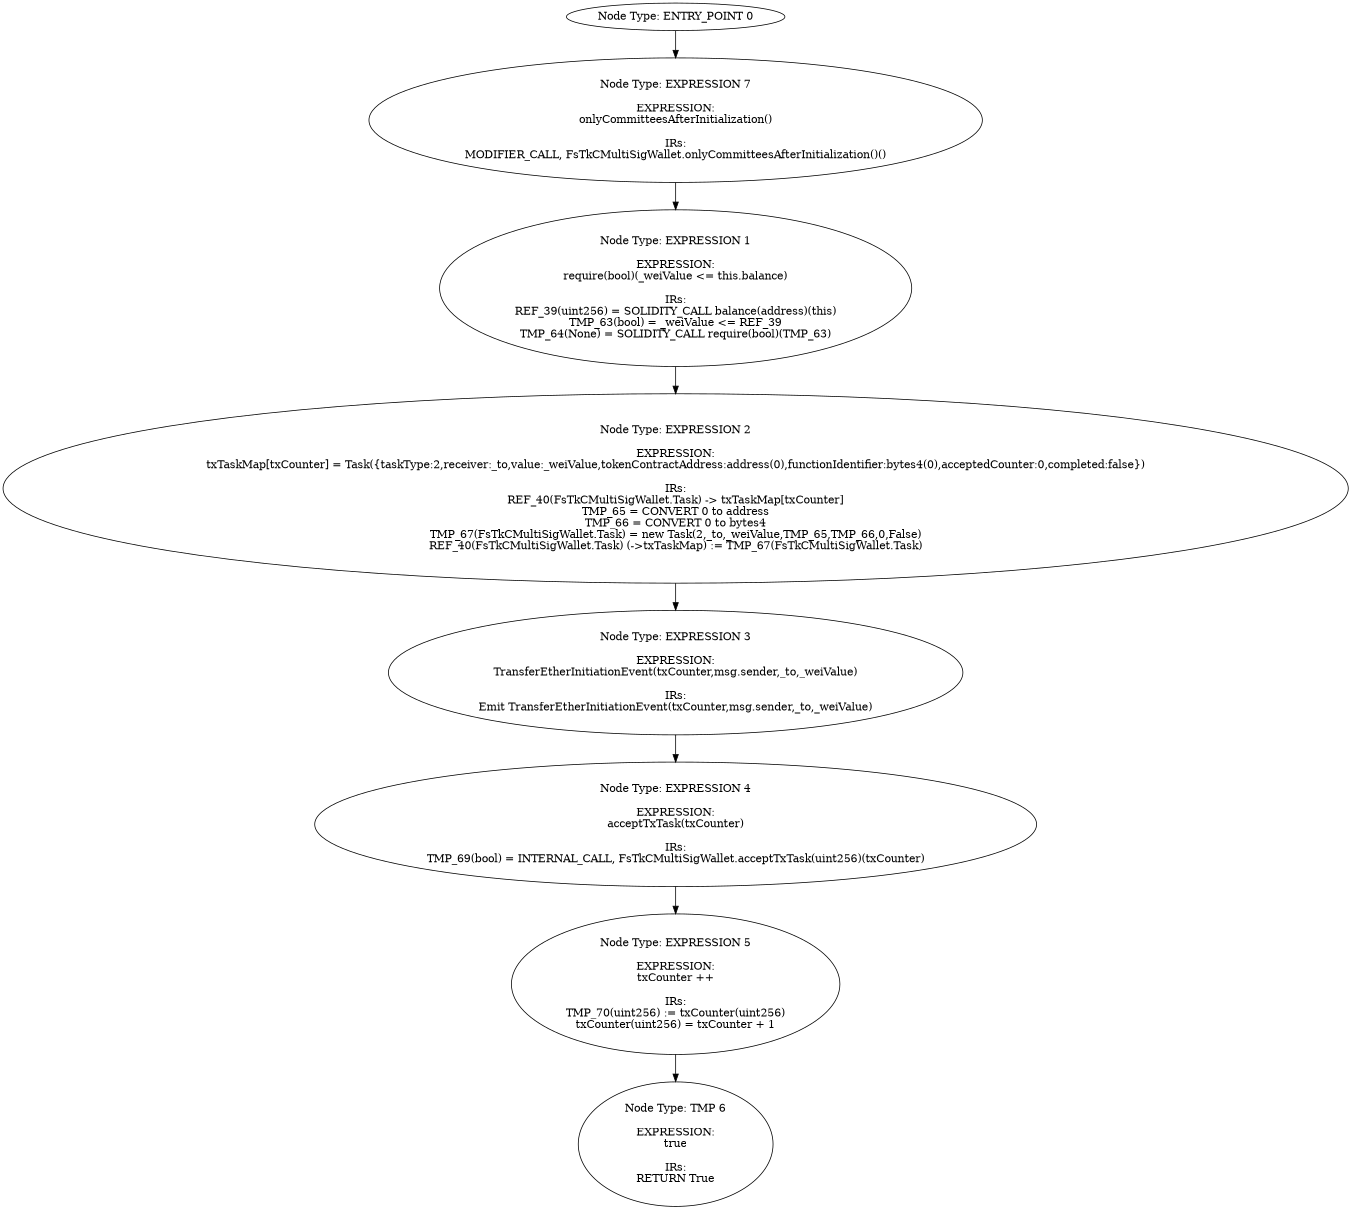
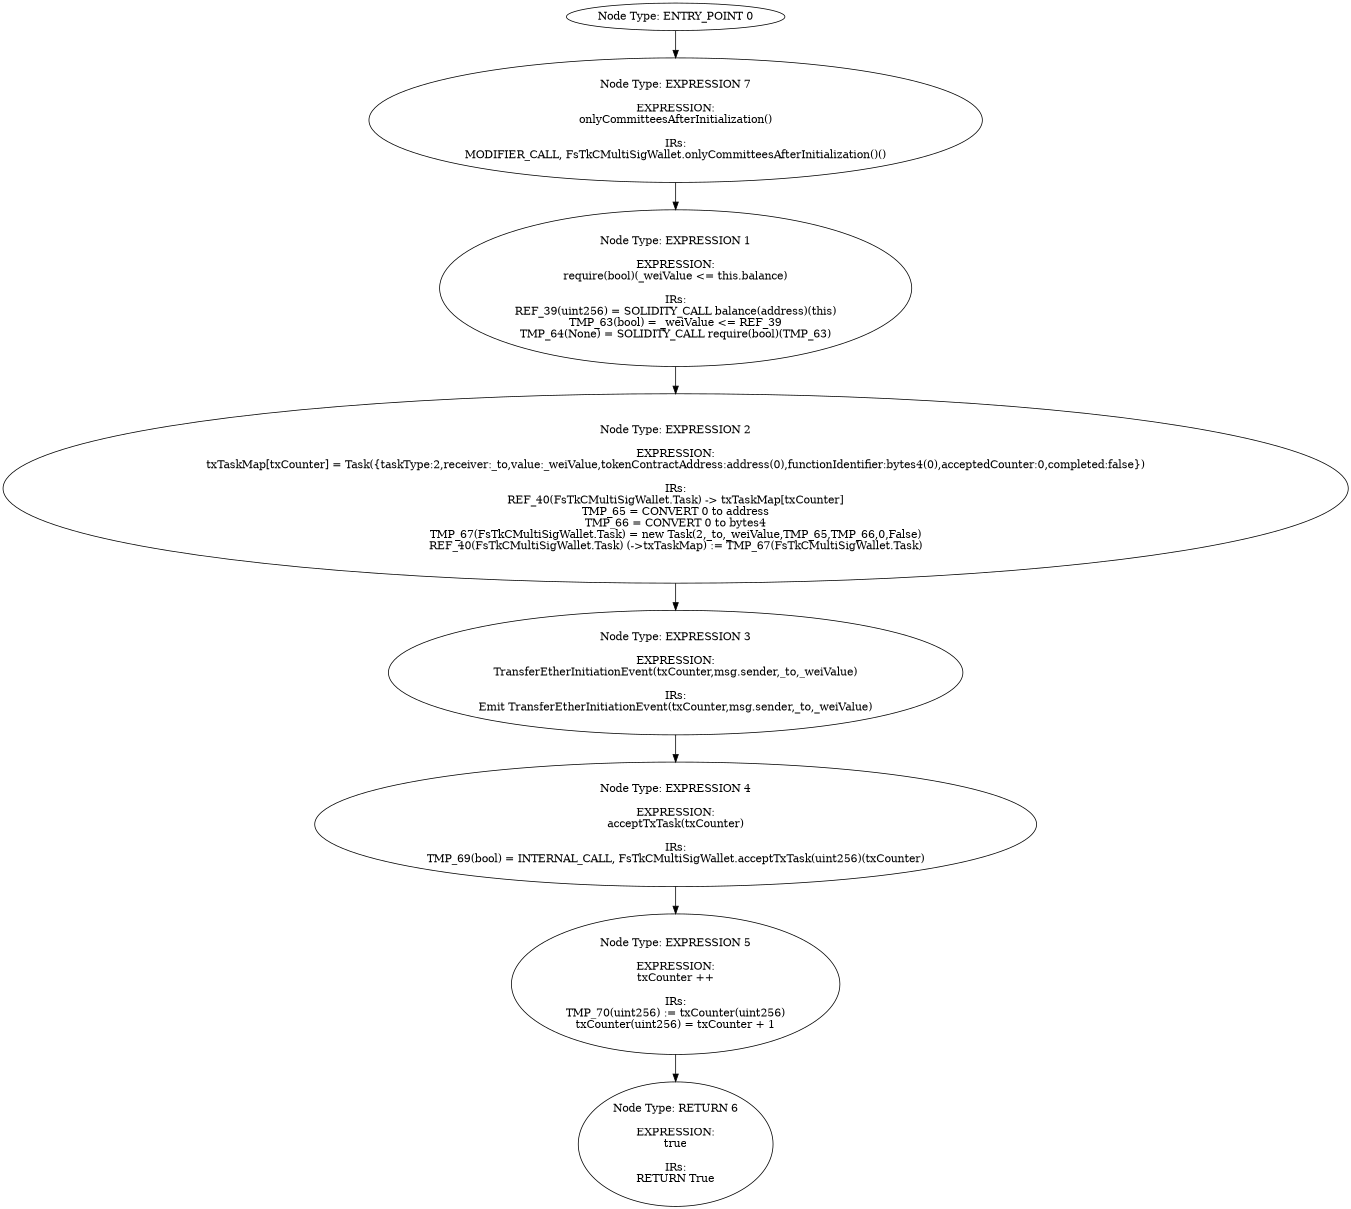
(676, 1144) -> (676, 1144)
